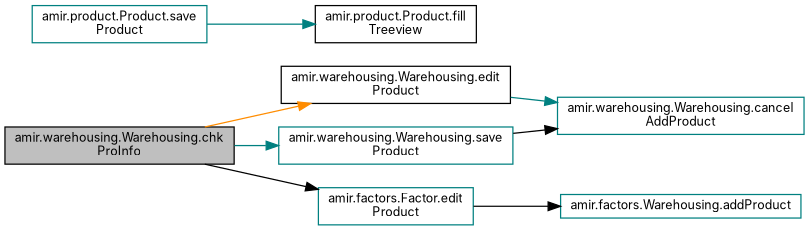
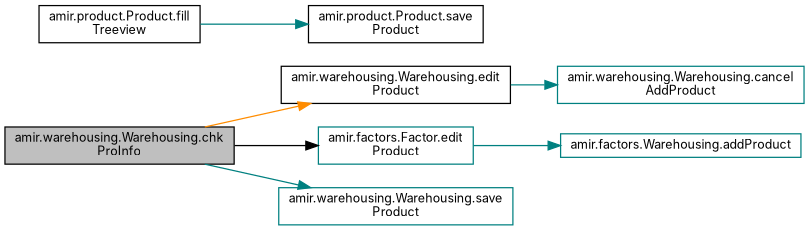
(120, 24) -> (396, 24)
(255, 24) -> (248, 24)
(529, 132) -> none
(511, 206) -> (511, 146)
